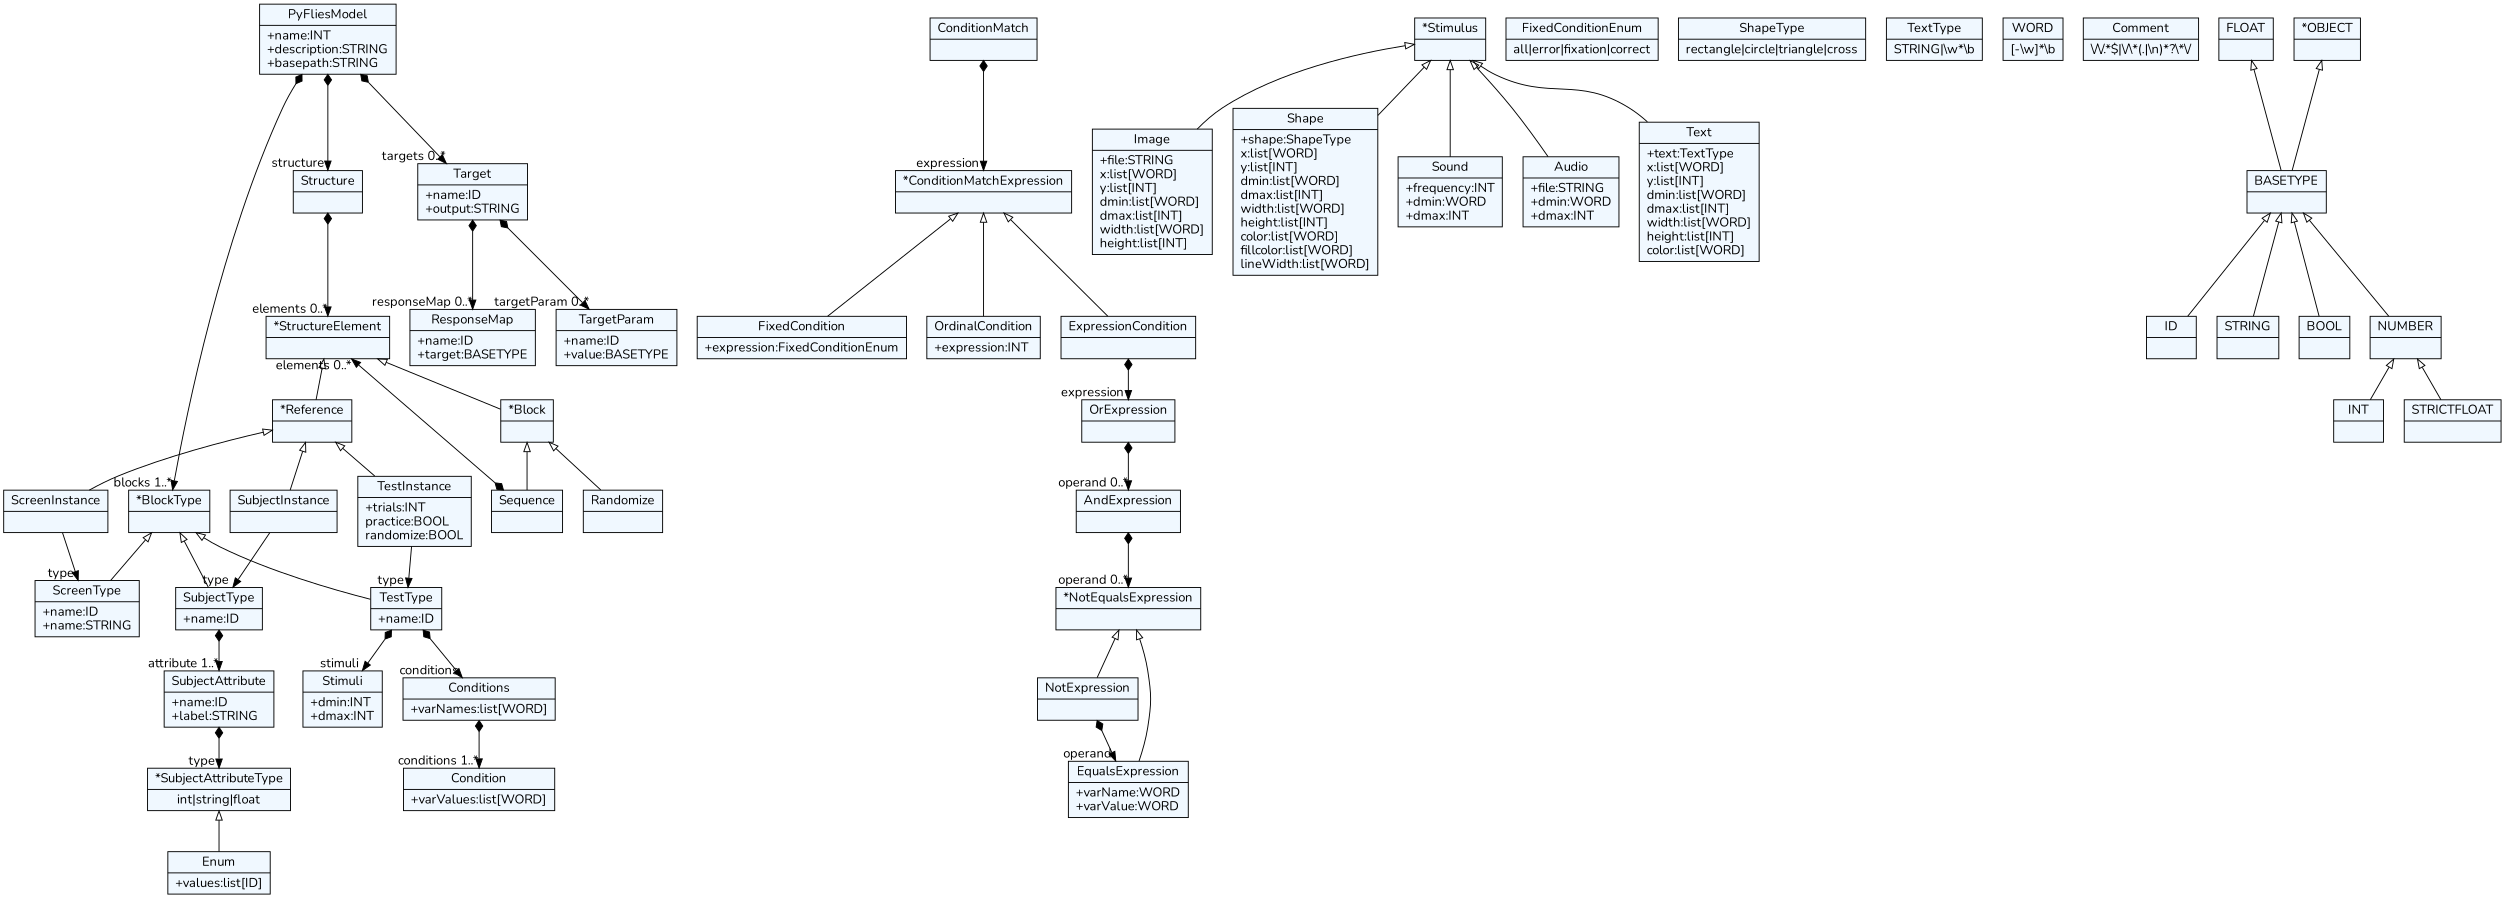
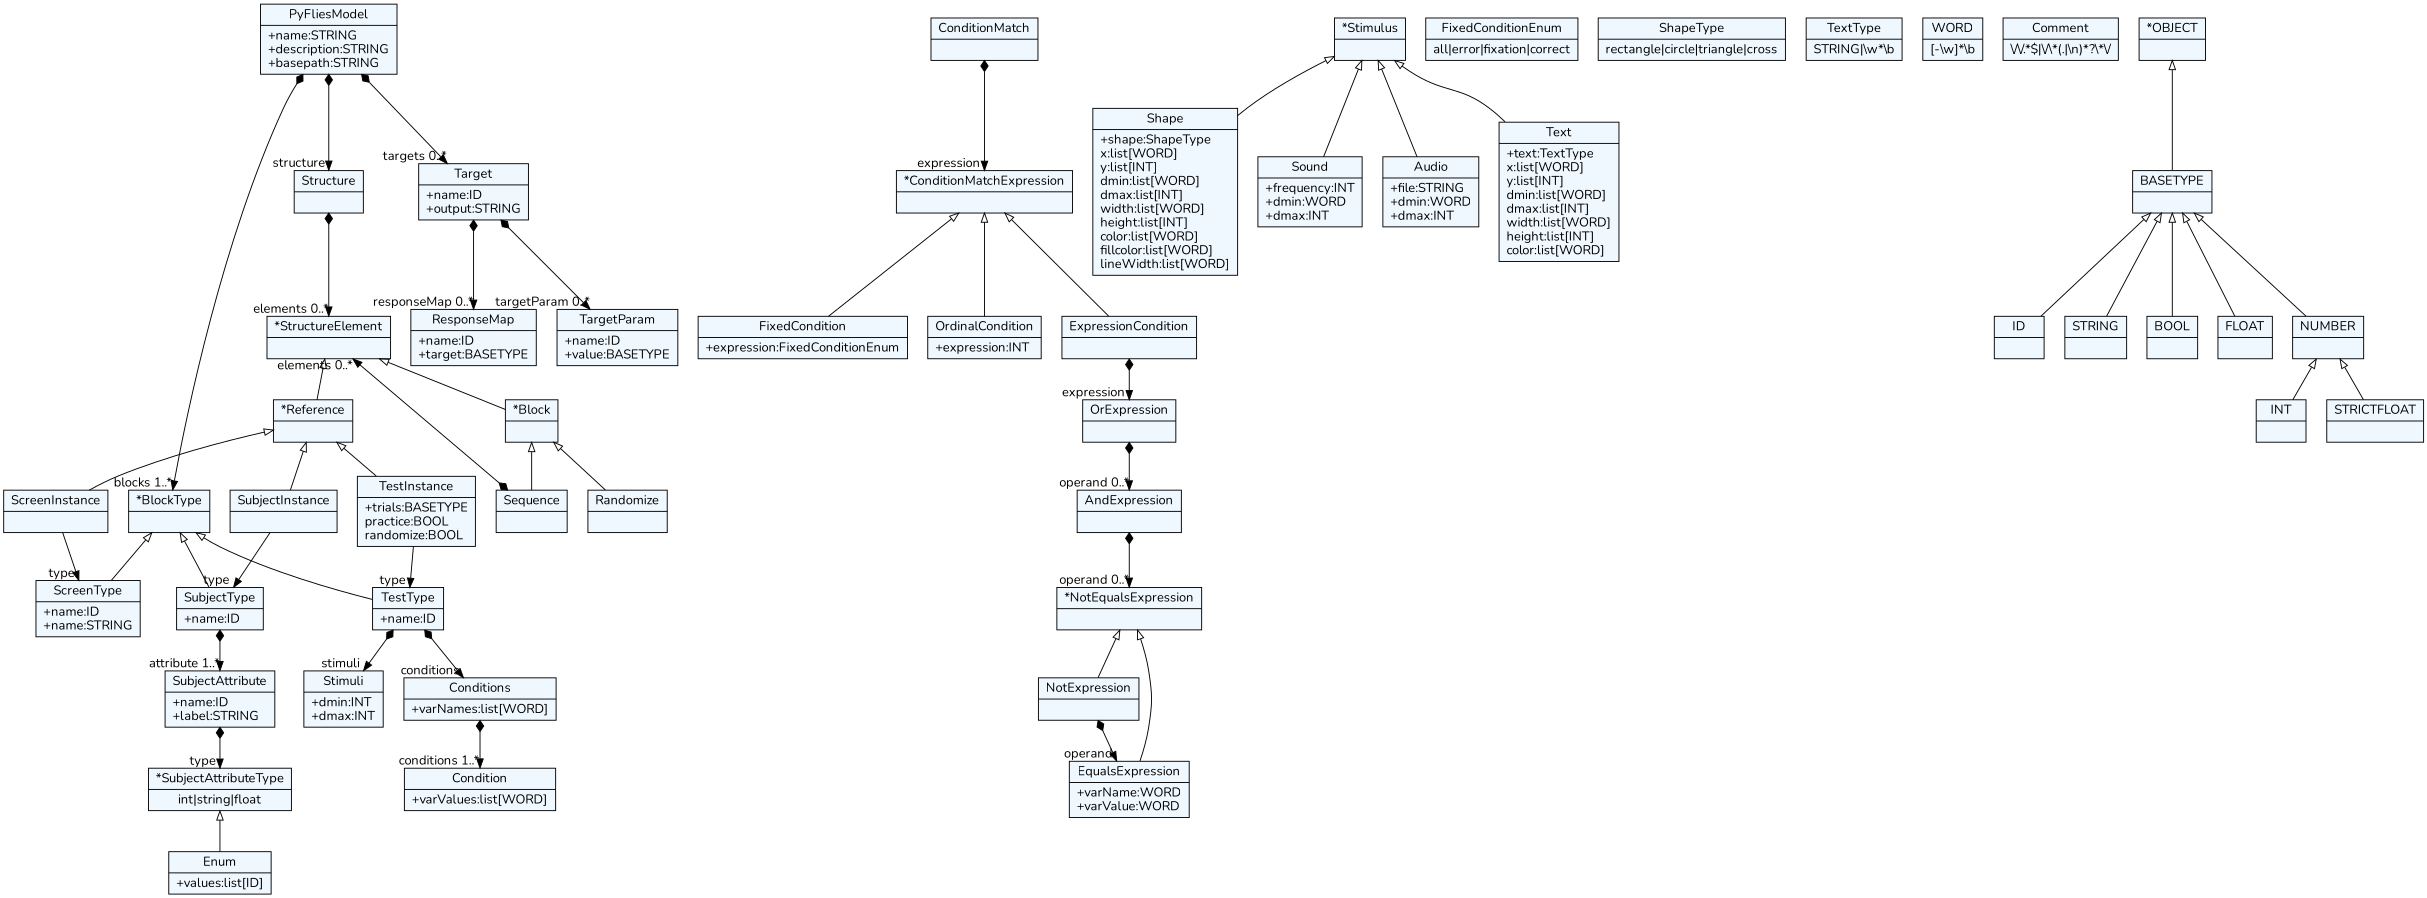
(299, 36) -> (313, 36)
(2268, 120) -> (2211, 269)
(1152, 192) -> none
(396, 508) -> (416, 508)
